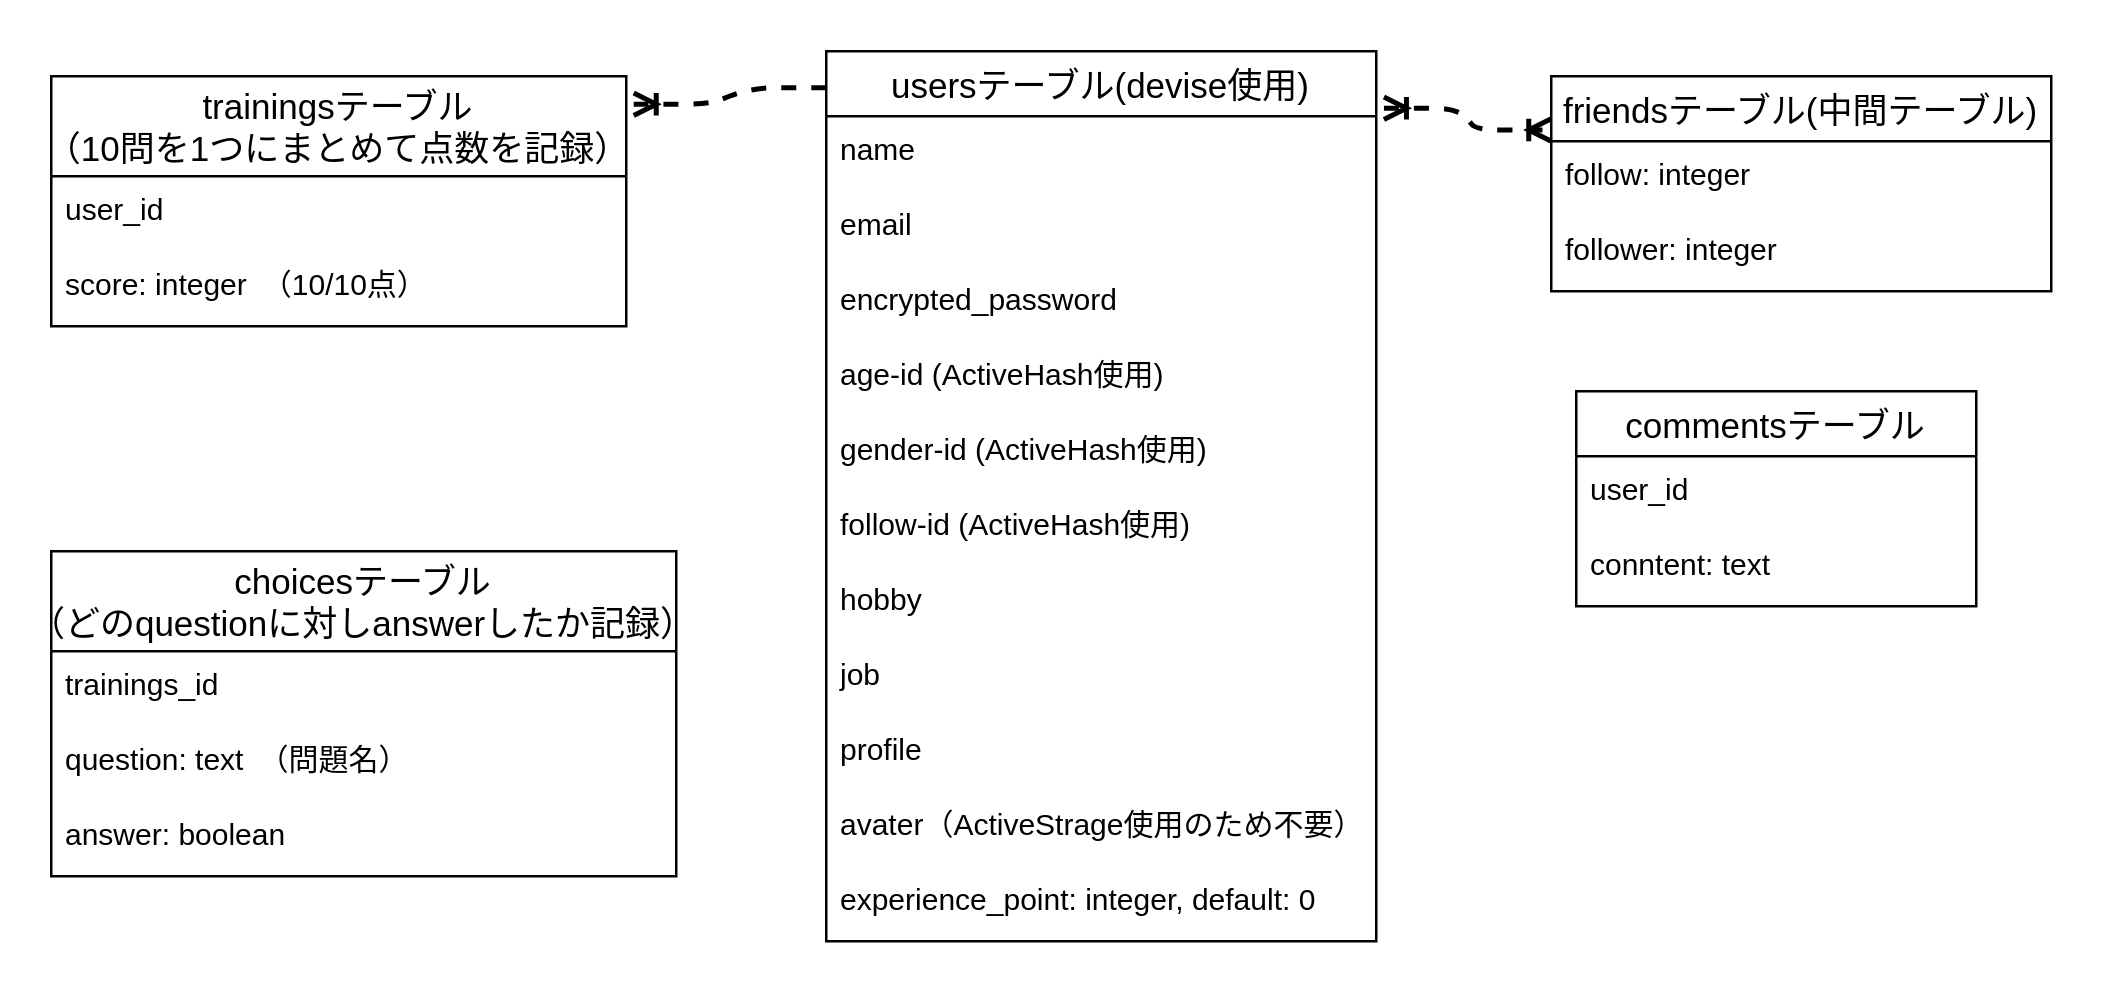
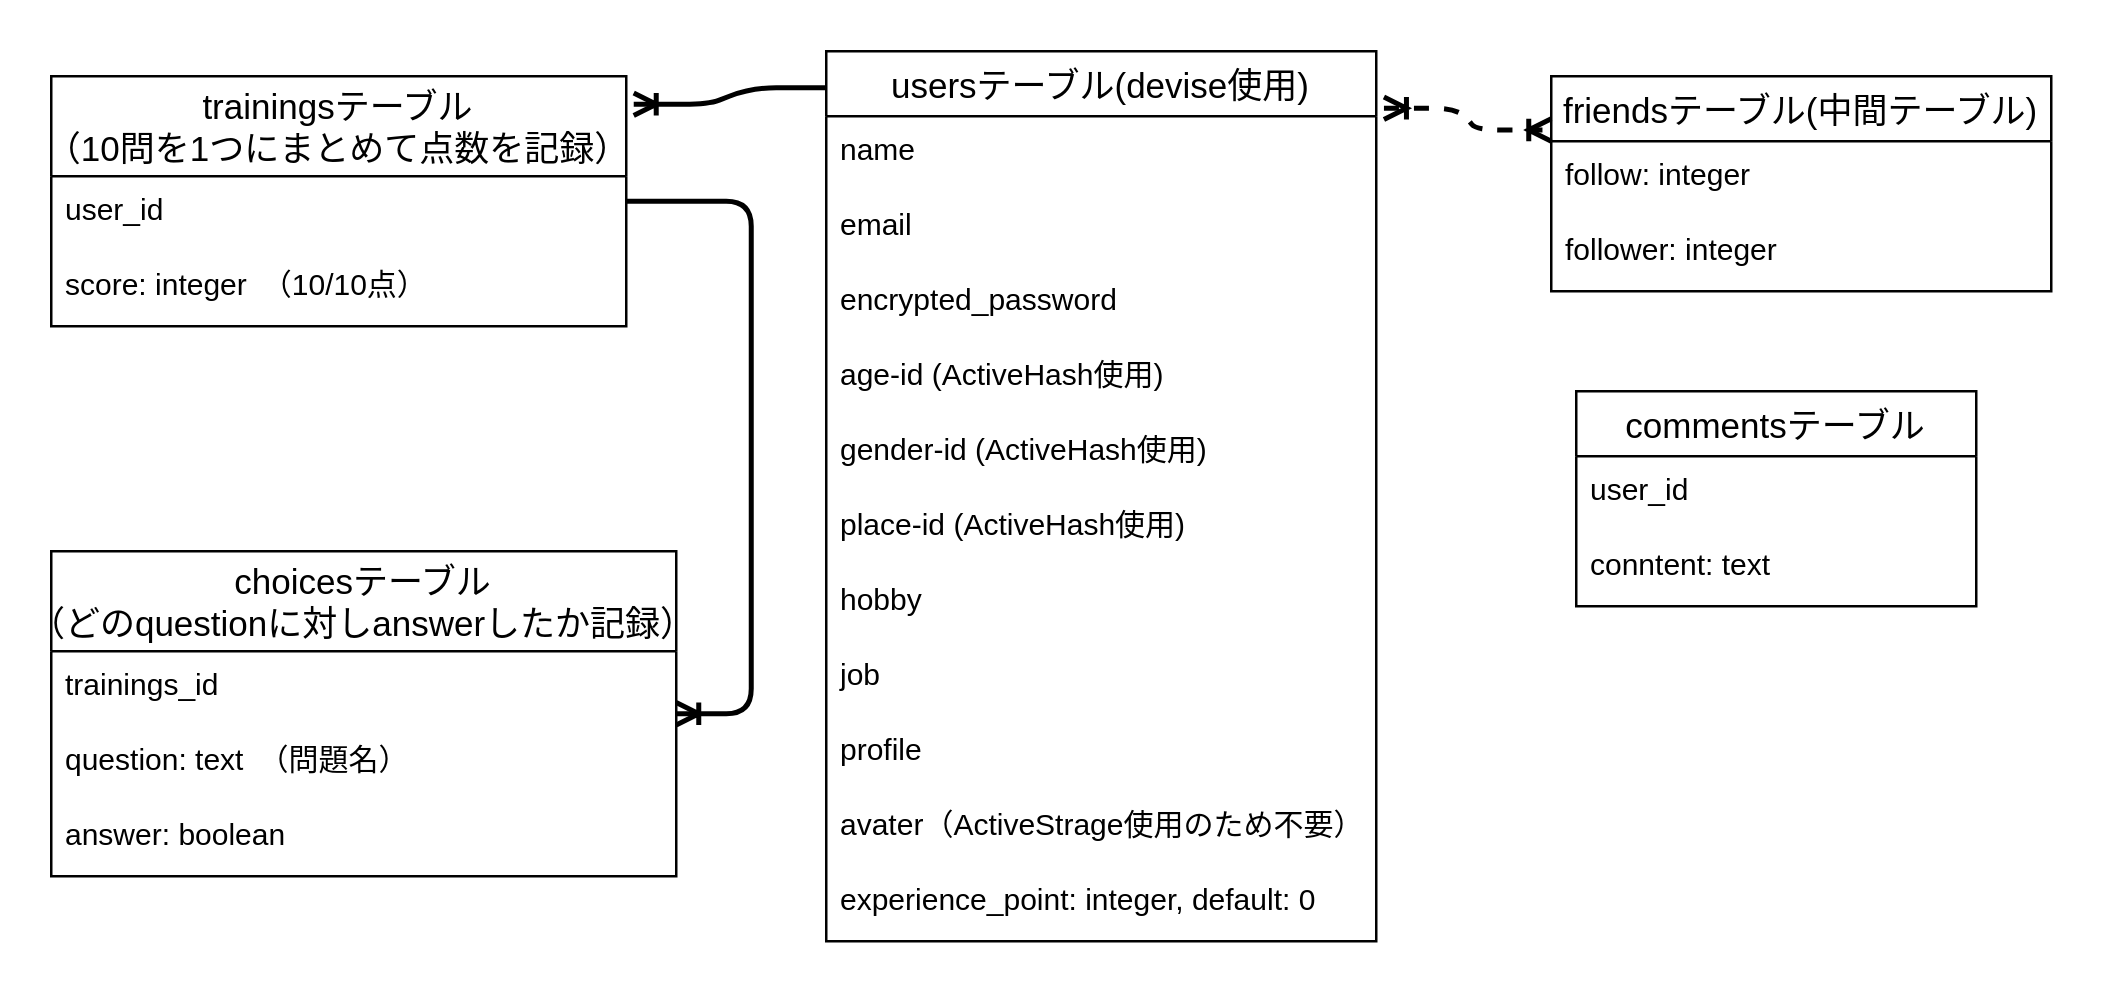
(803, 88) -> (803, 88)
none -> (751, 432)
(1039, 525) -> (1035, 525)
